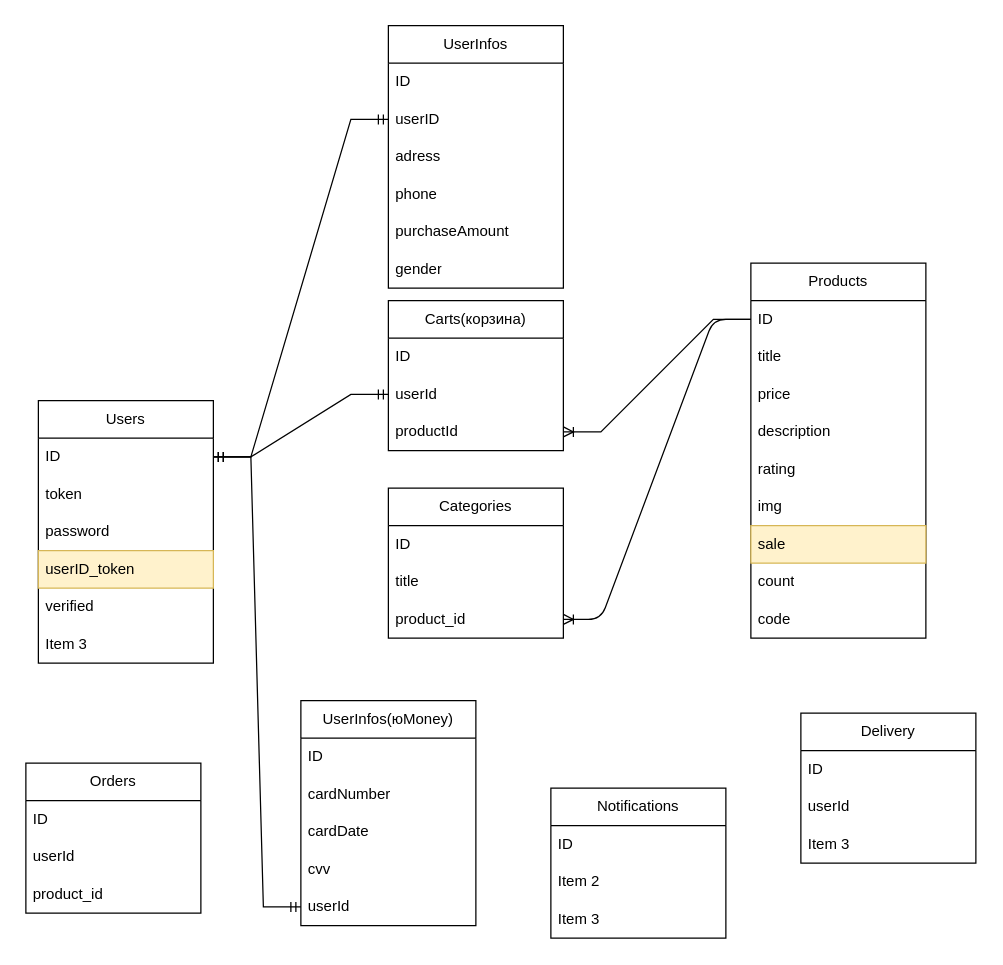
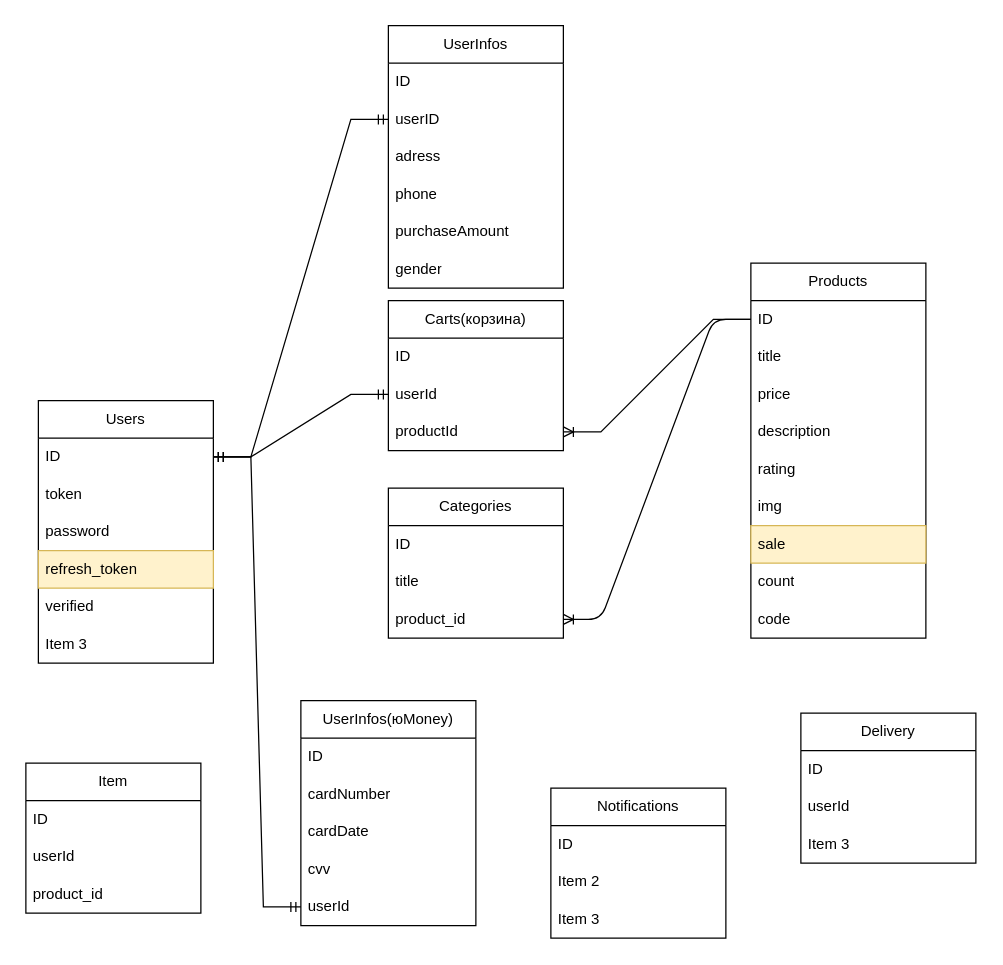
(96, 569) -> (100, 569)
(113, 782) -> (113, 782)
